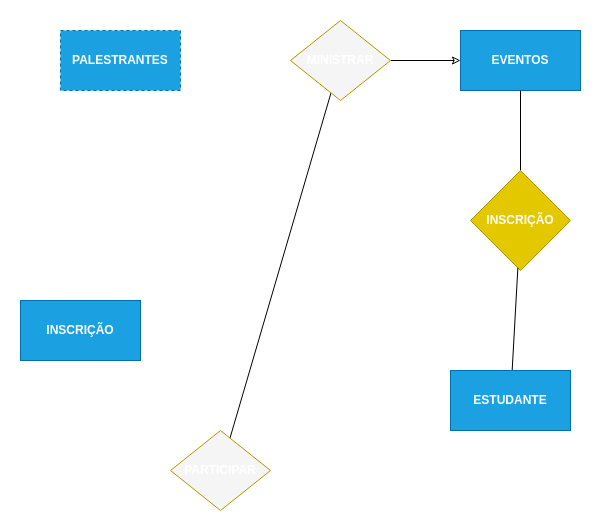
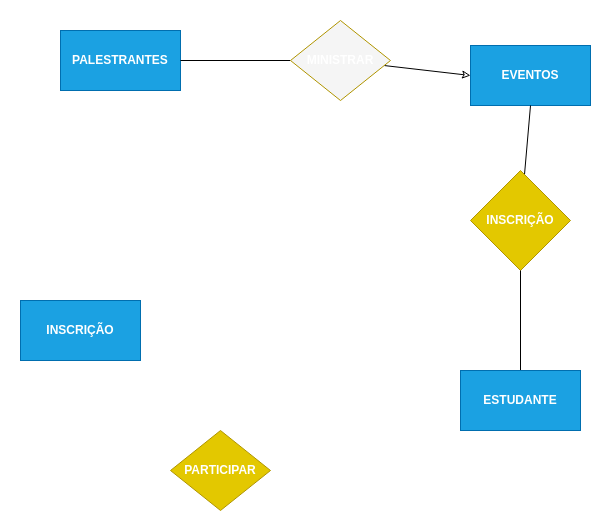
(121, 61) -> (121, 61)
(521, 61) -> (531, 76)
(281, 265) -> (236, 61)
(511, 401) -> (521, 401)
(221, 471) -> (221, 471)
